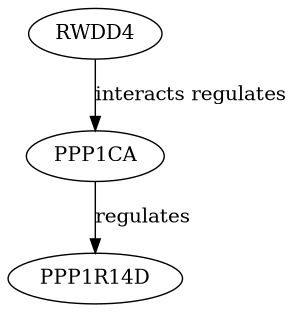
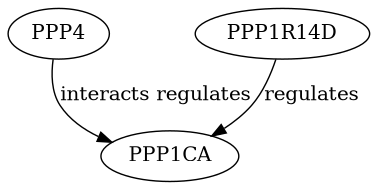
(95, 34) -> (59, 34)
(95, 210) -> (257, 99)
